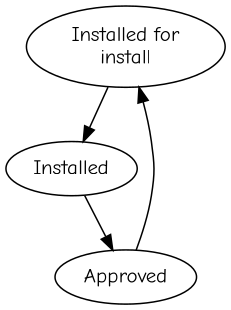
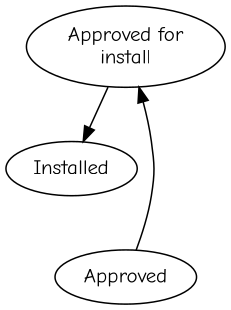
(126, 47) -> (126, 47)
(95, 216) -> none
